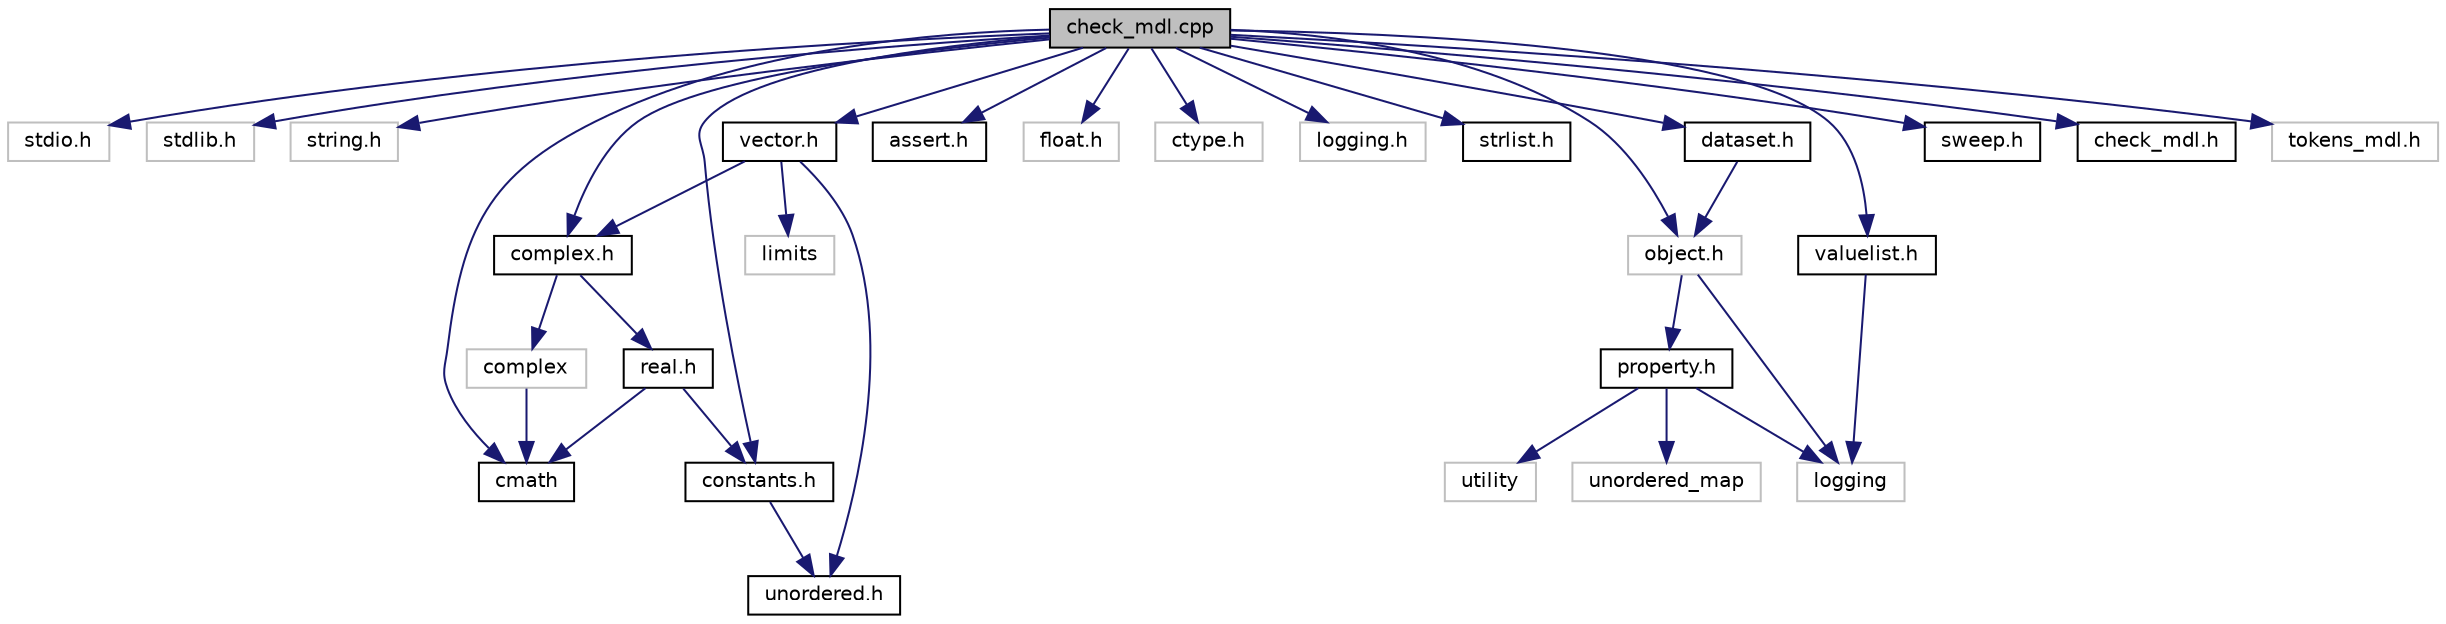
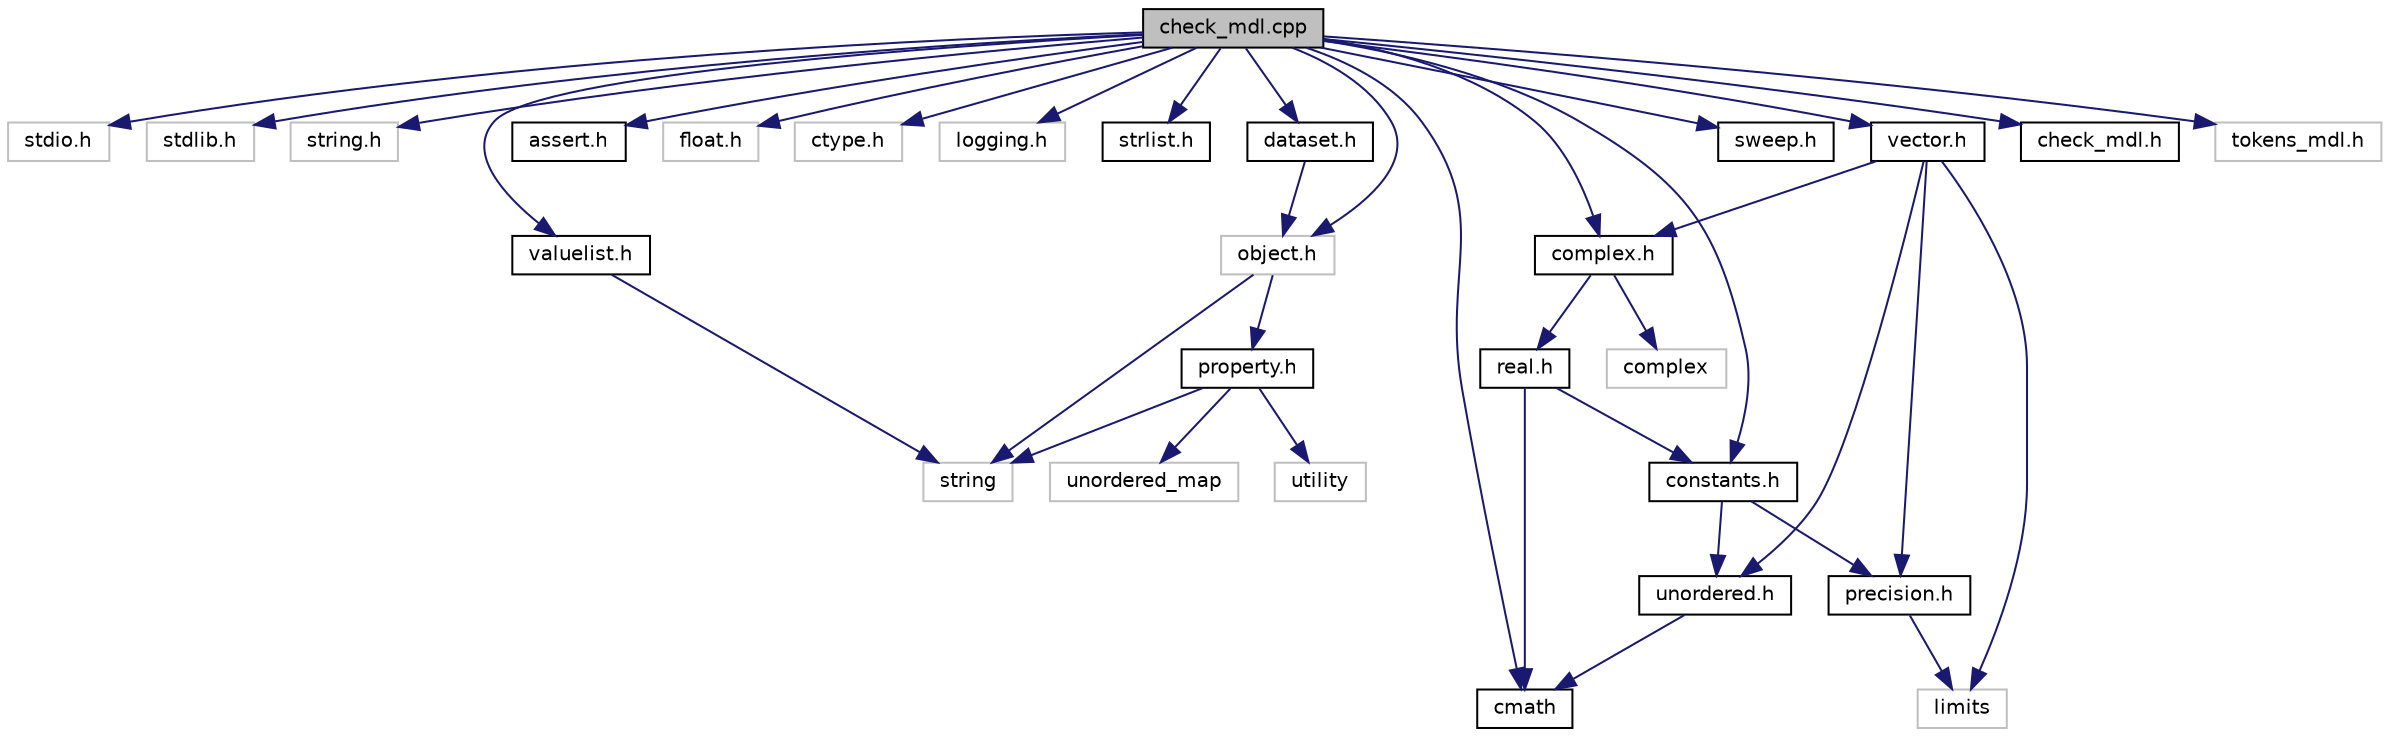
(527, 415) -> (1629, 647)
(1851, 482) -> (968, 482)
none -> (1899, 595)
